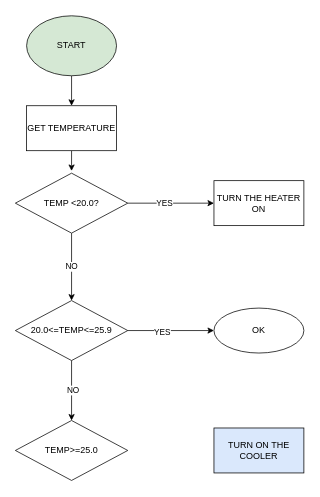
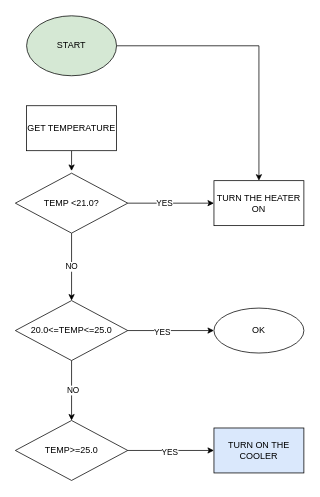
(72, 87) -> (189, 45)
(72, 203) -> (72, 203)
(72, 330) -> (72, 330)
none -> (168, 450)
